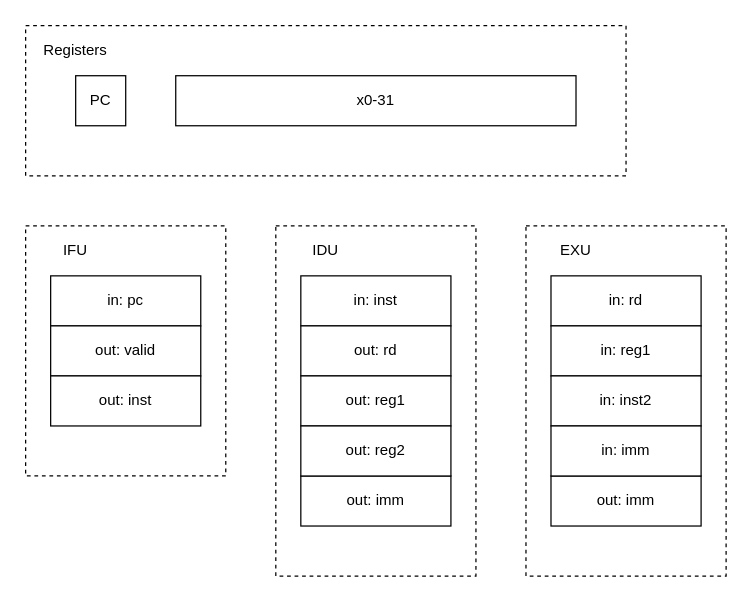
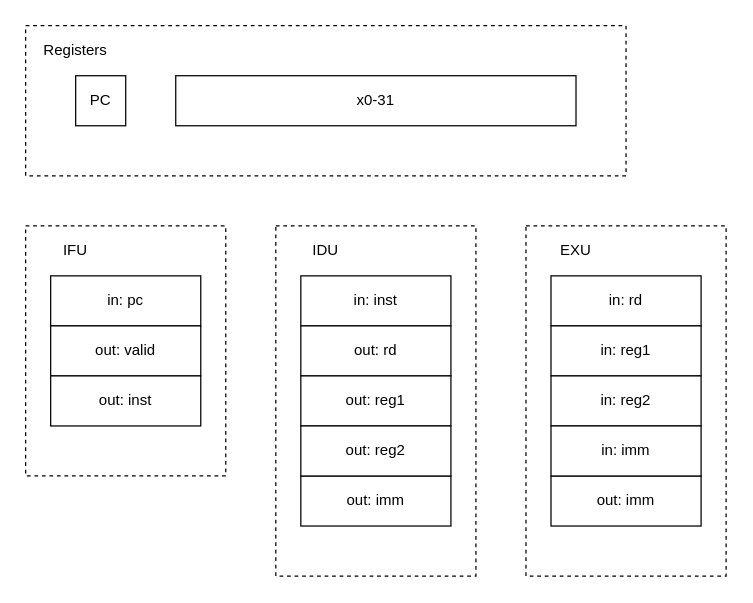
(626, 401) -> (626, 401)
